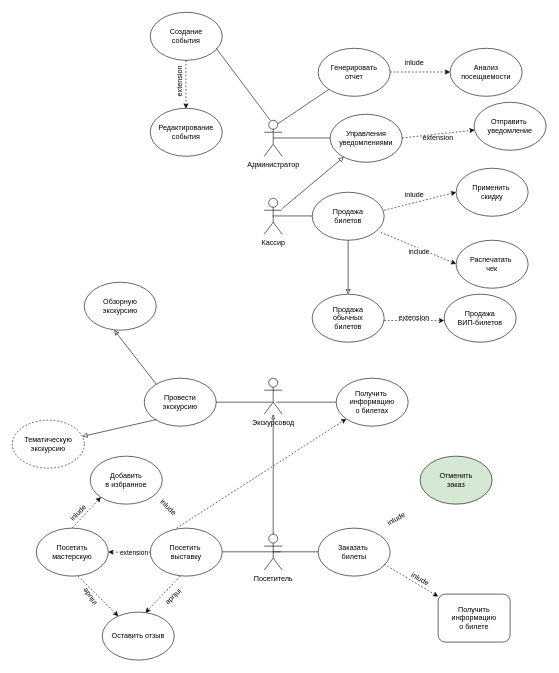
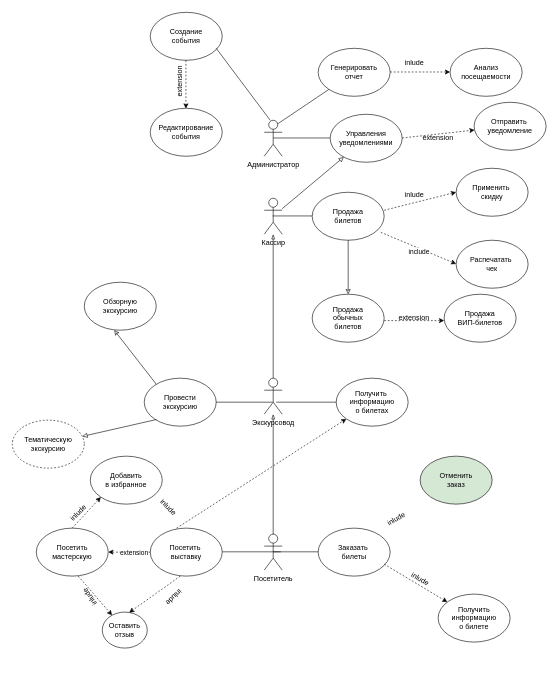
none -> (273, 309)
(474, 618) -> (474, 618)
(138, 636) -> (125, 630)
